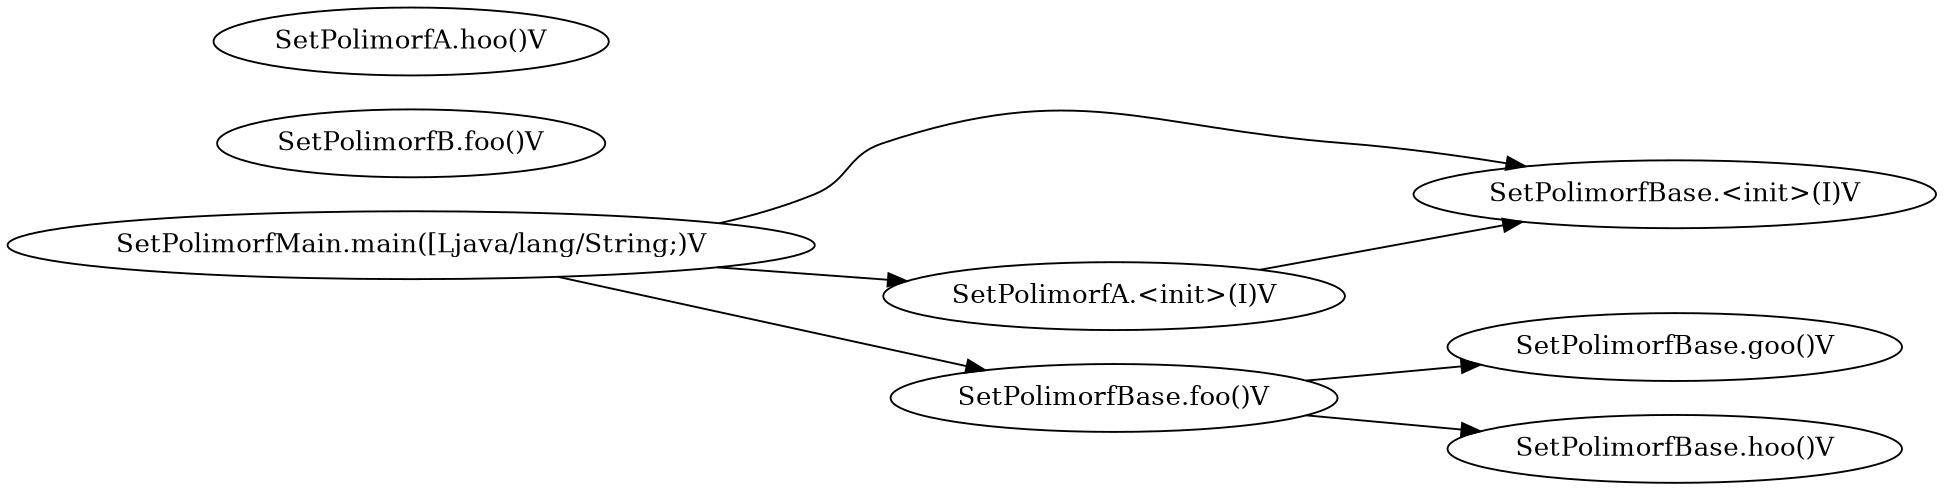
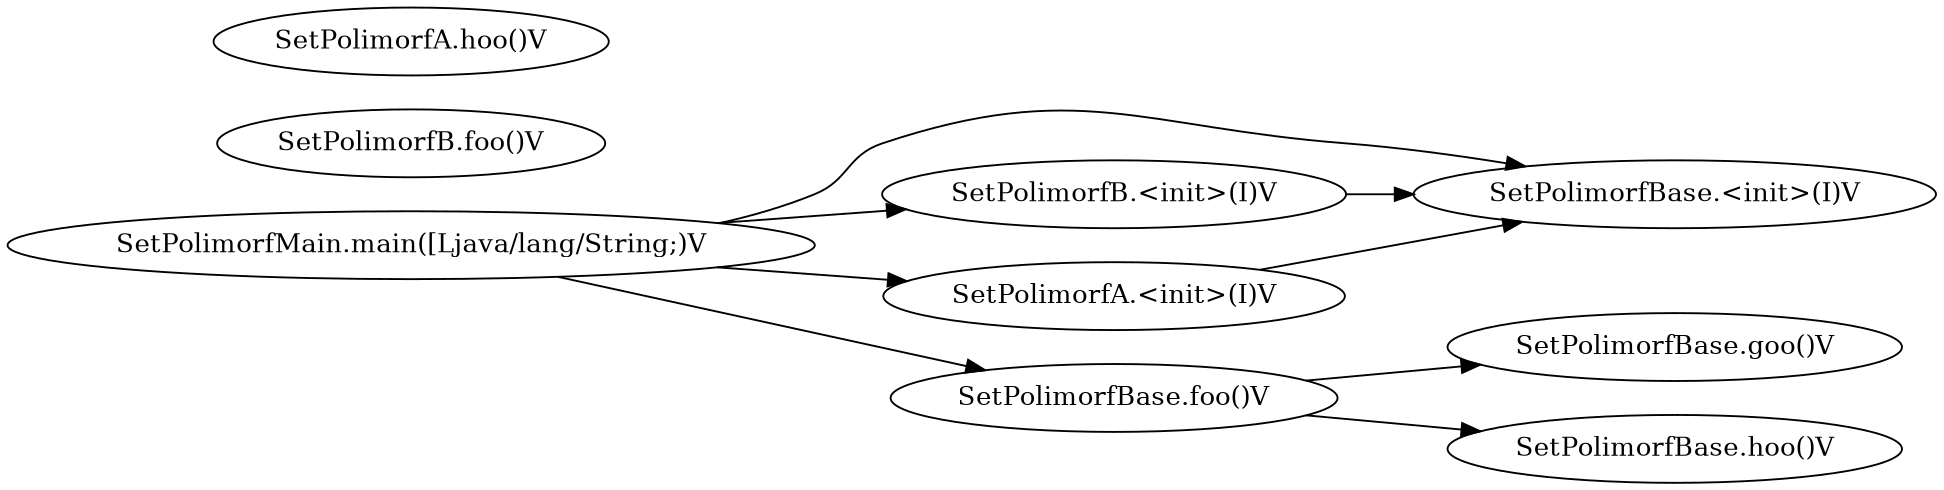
none -> (1114, 194)
